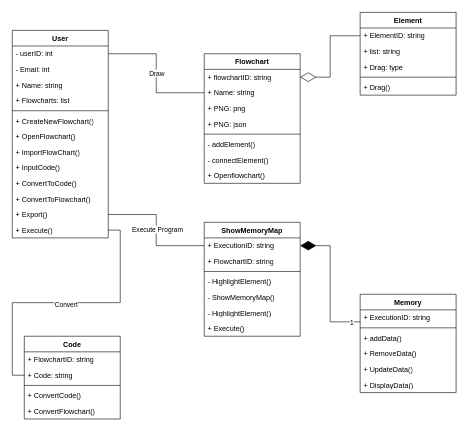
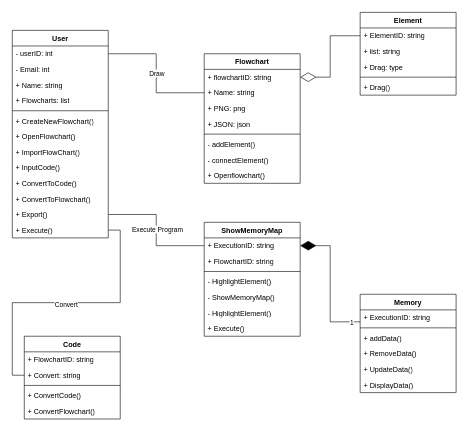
(227, 125) -> (229, 125)
(52, 376) -> (58, 376)
